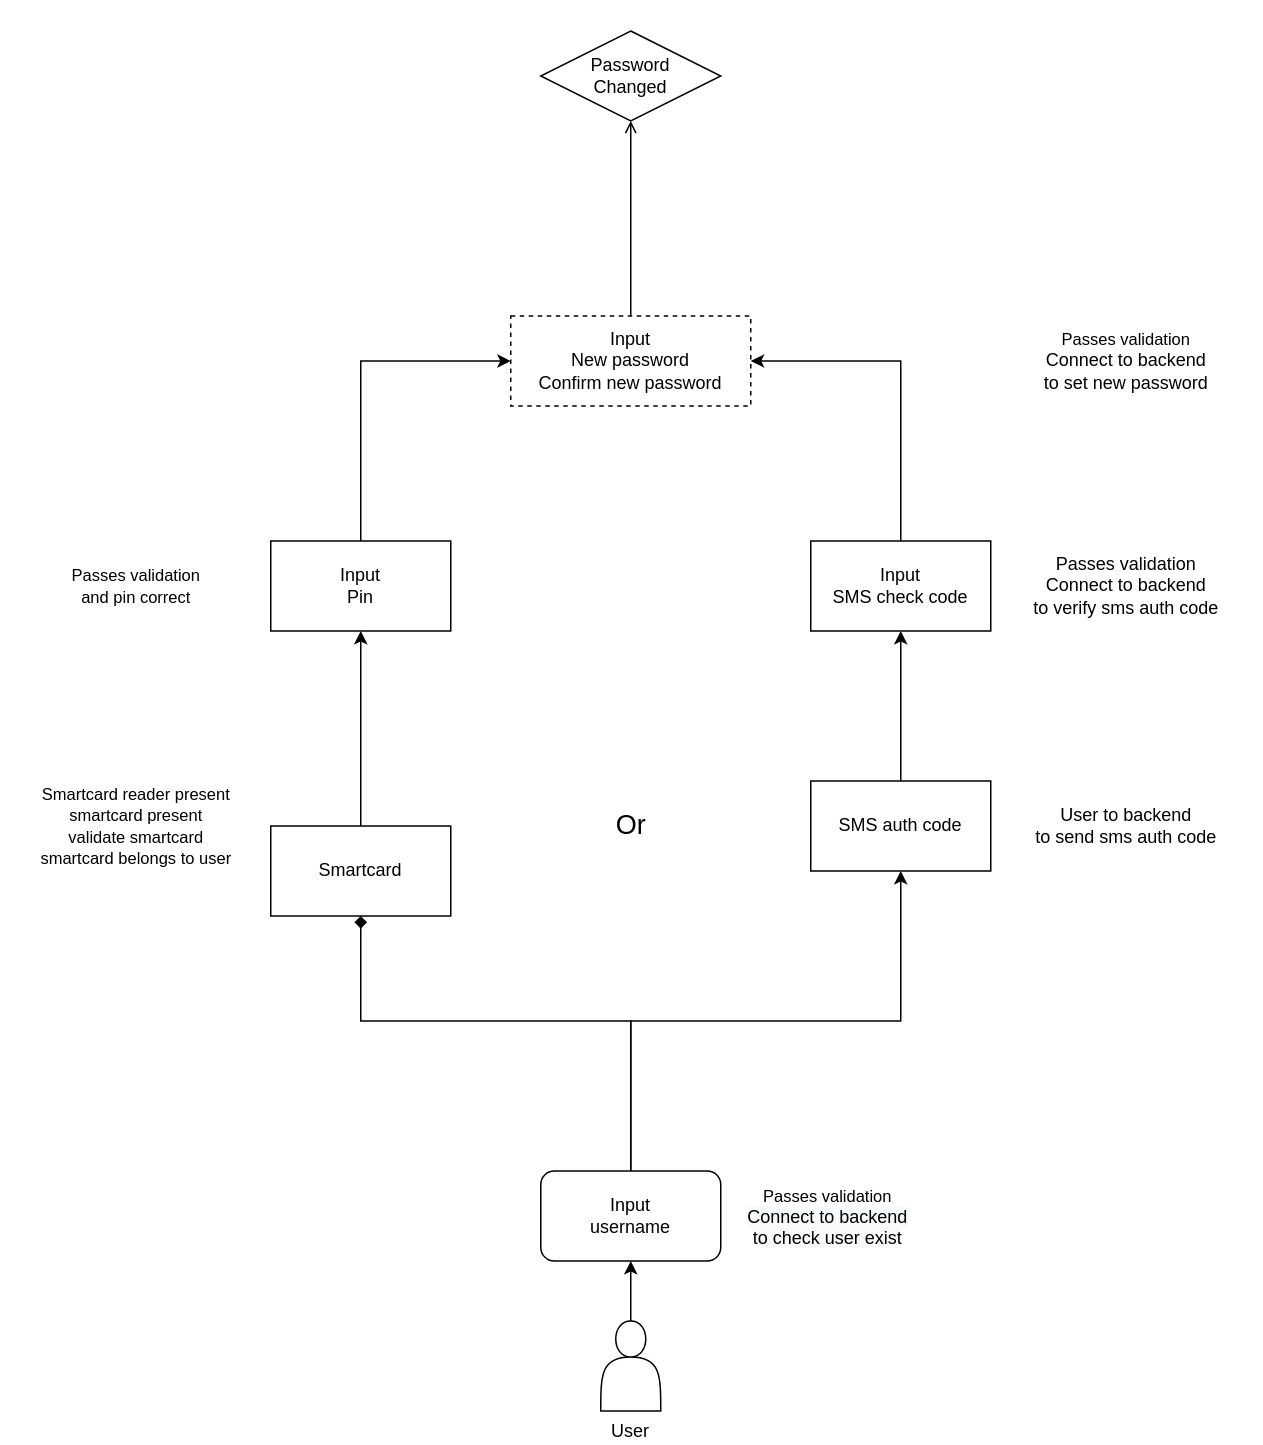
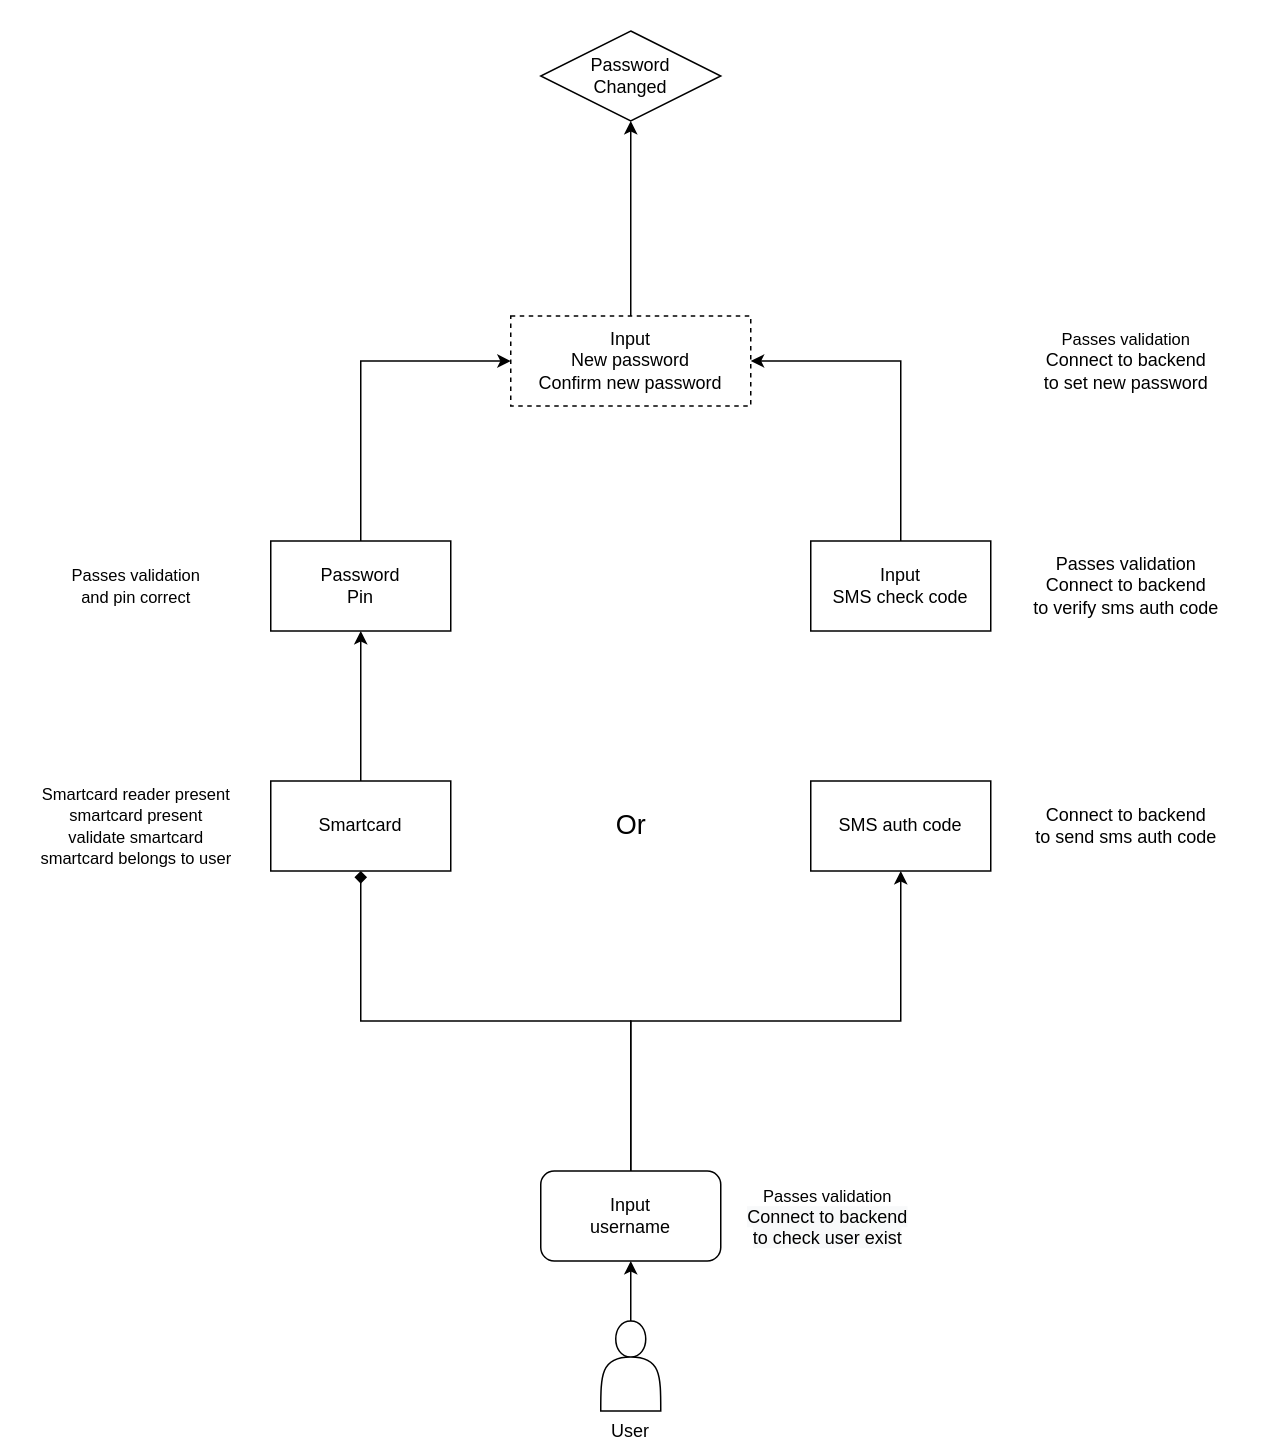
(631, 130) -> (631, 132)
(361, 586) -> (361, 586)
(901, 711) -> none
(1127, 826) -> (1127, 826)
(361, 871) -> (361, 826)
